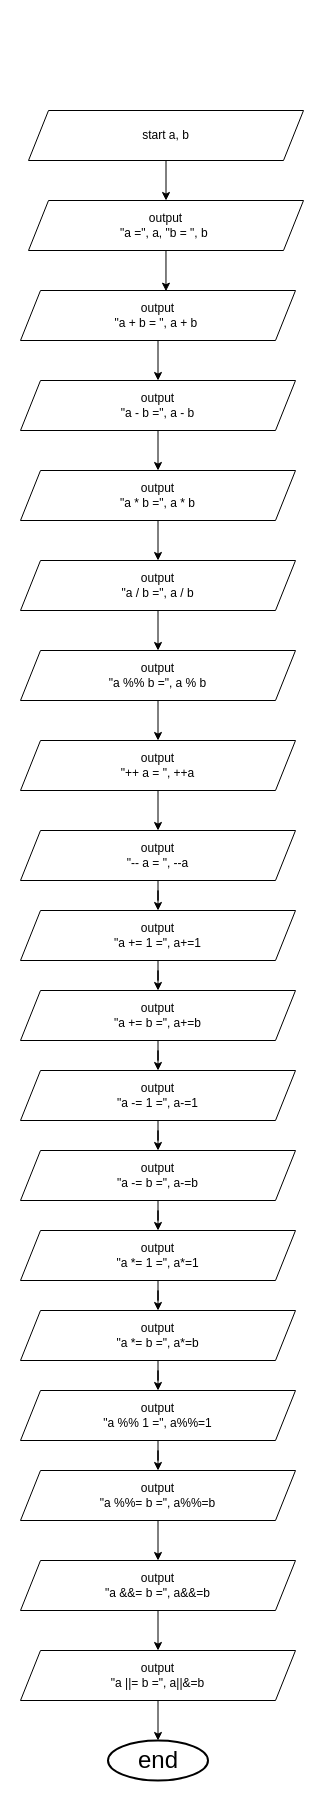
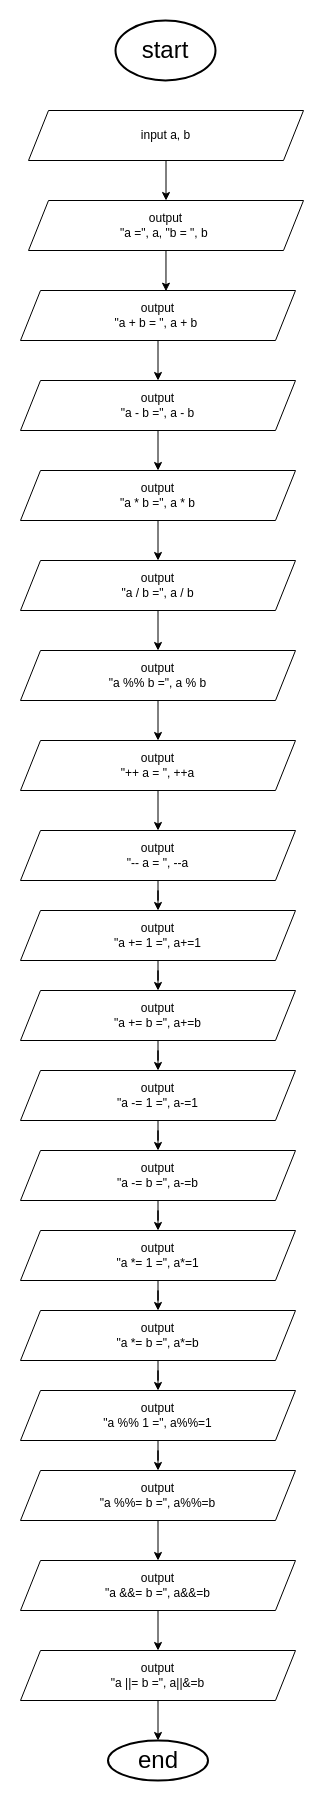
none -> (166, 51)
(166, 136) -> (166, 136)
